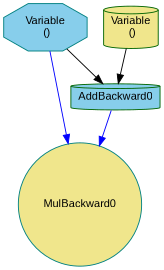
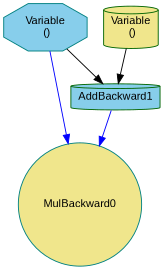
(115, 97) -> (115, 97)
